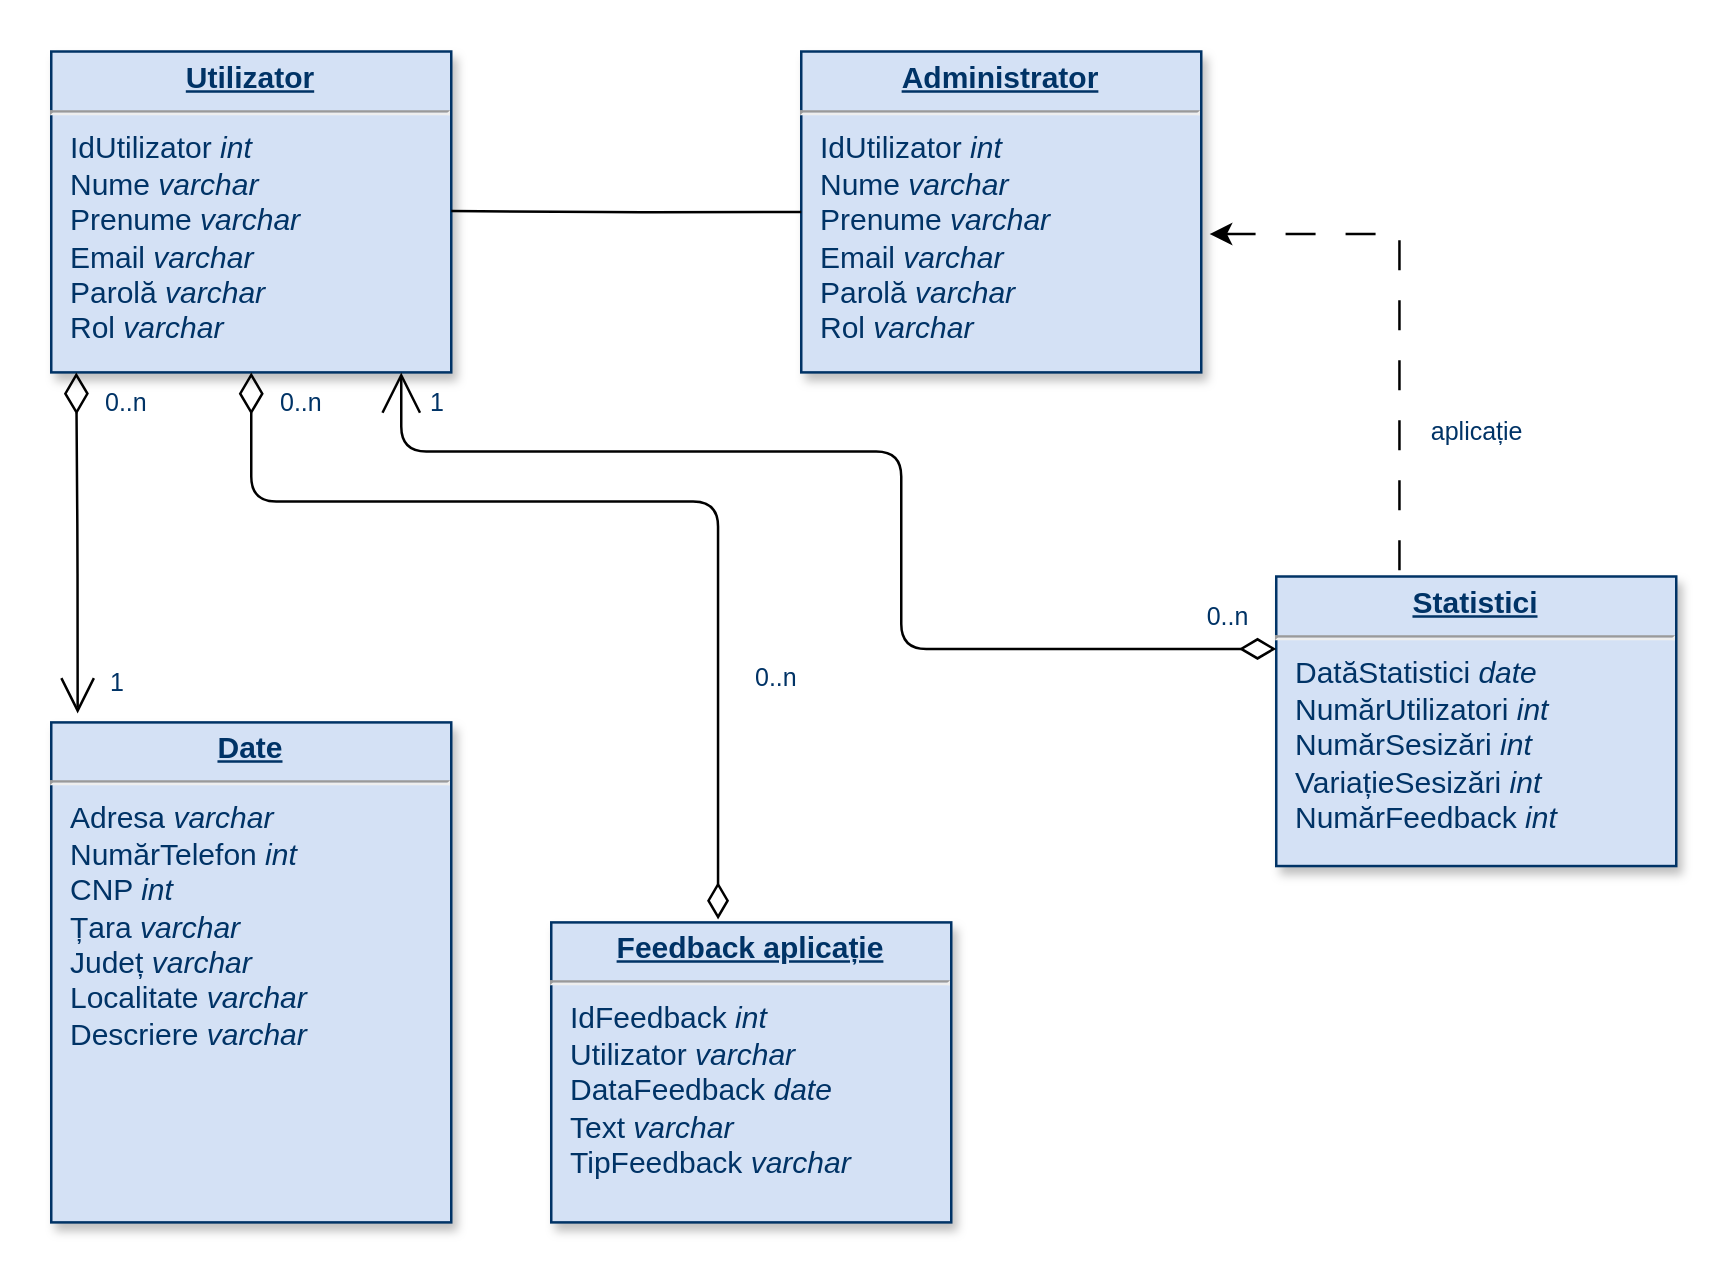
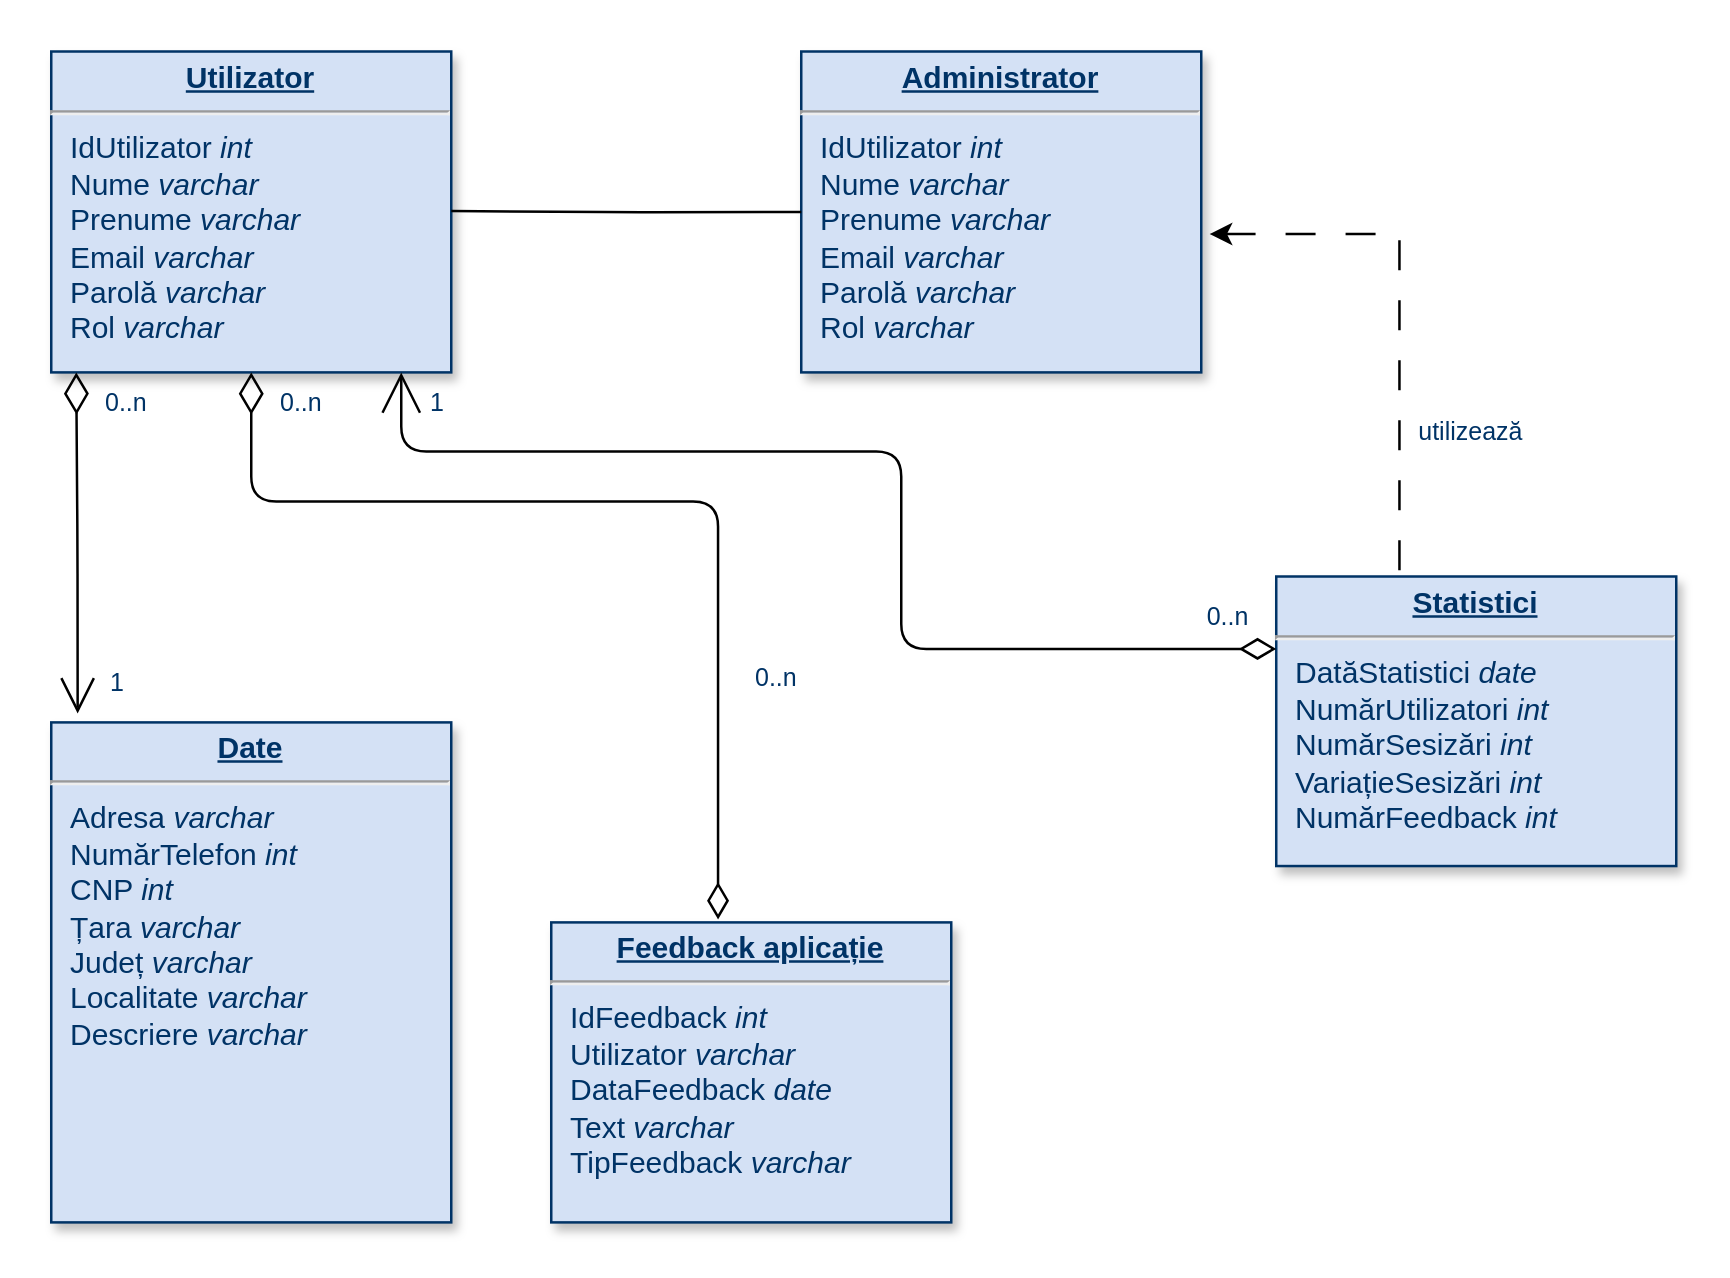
(1469, 432) -> (1462, 432)
